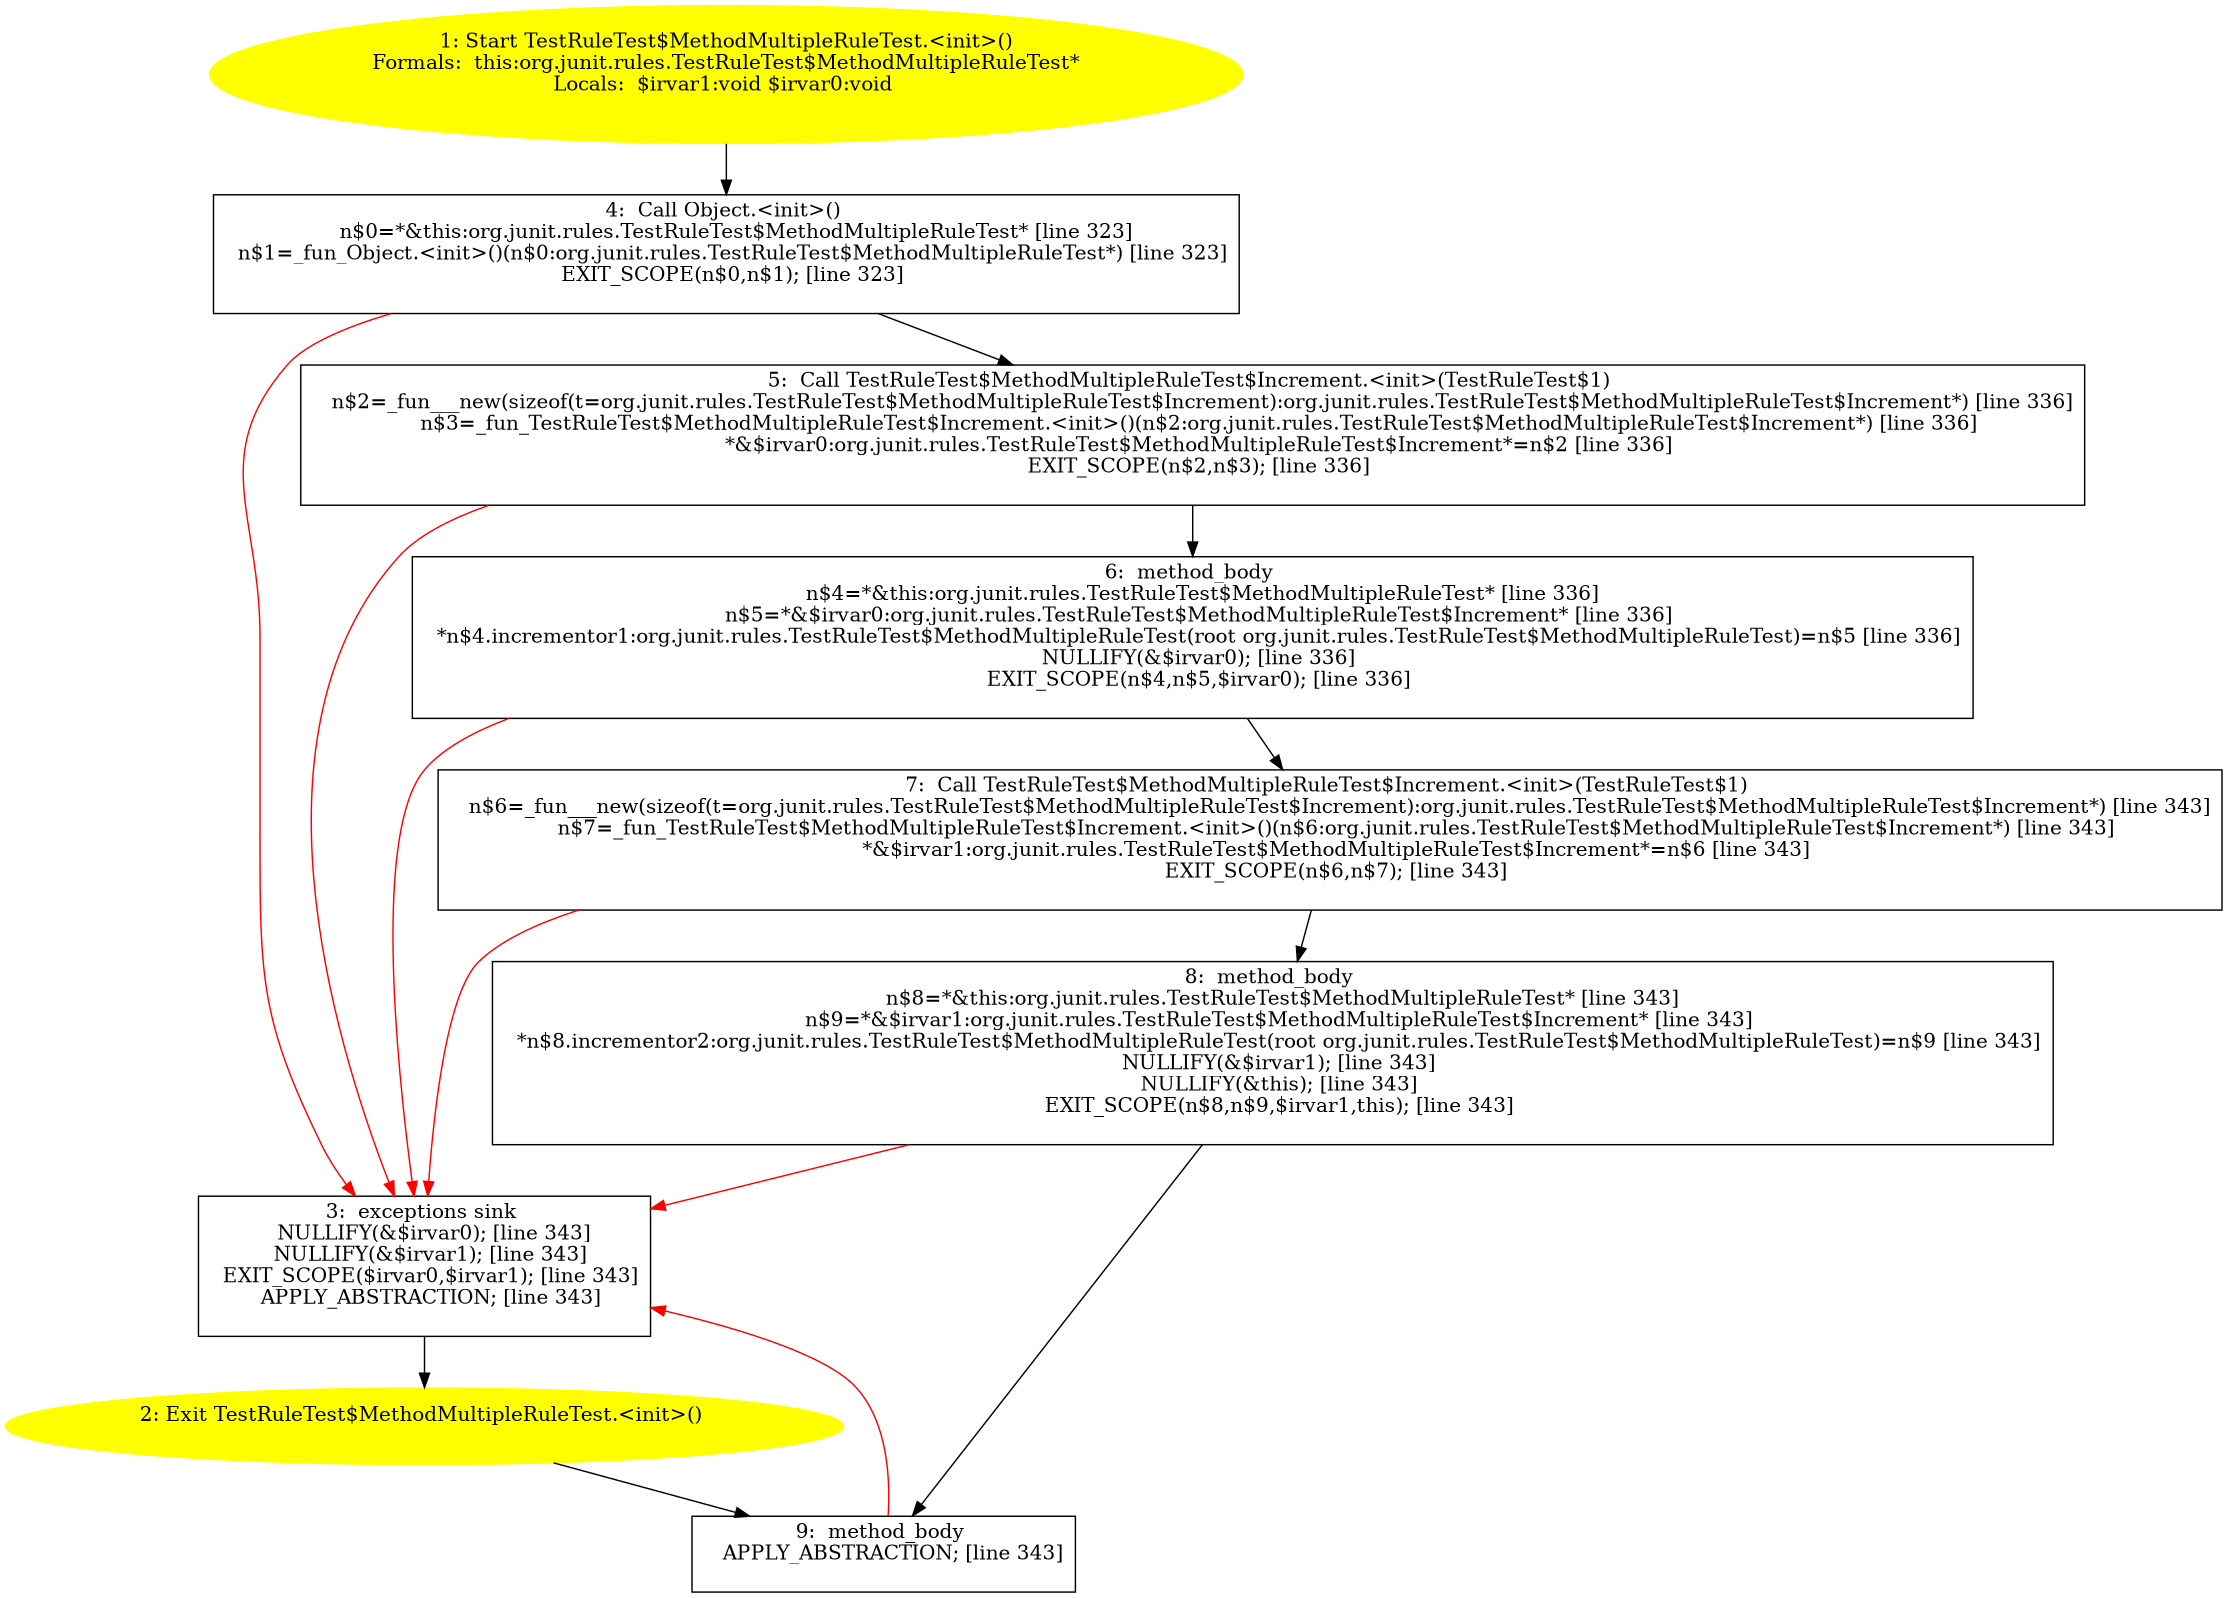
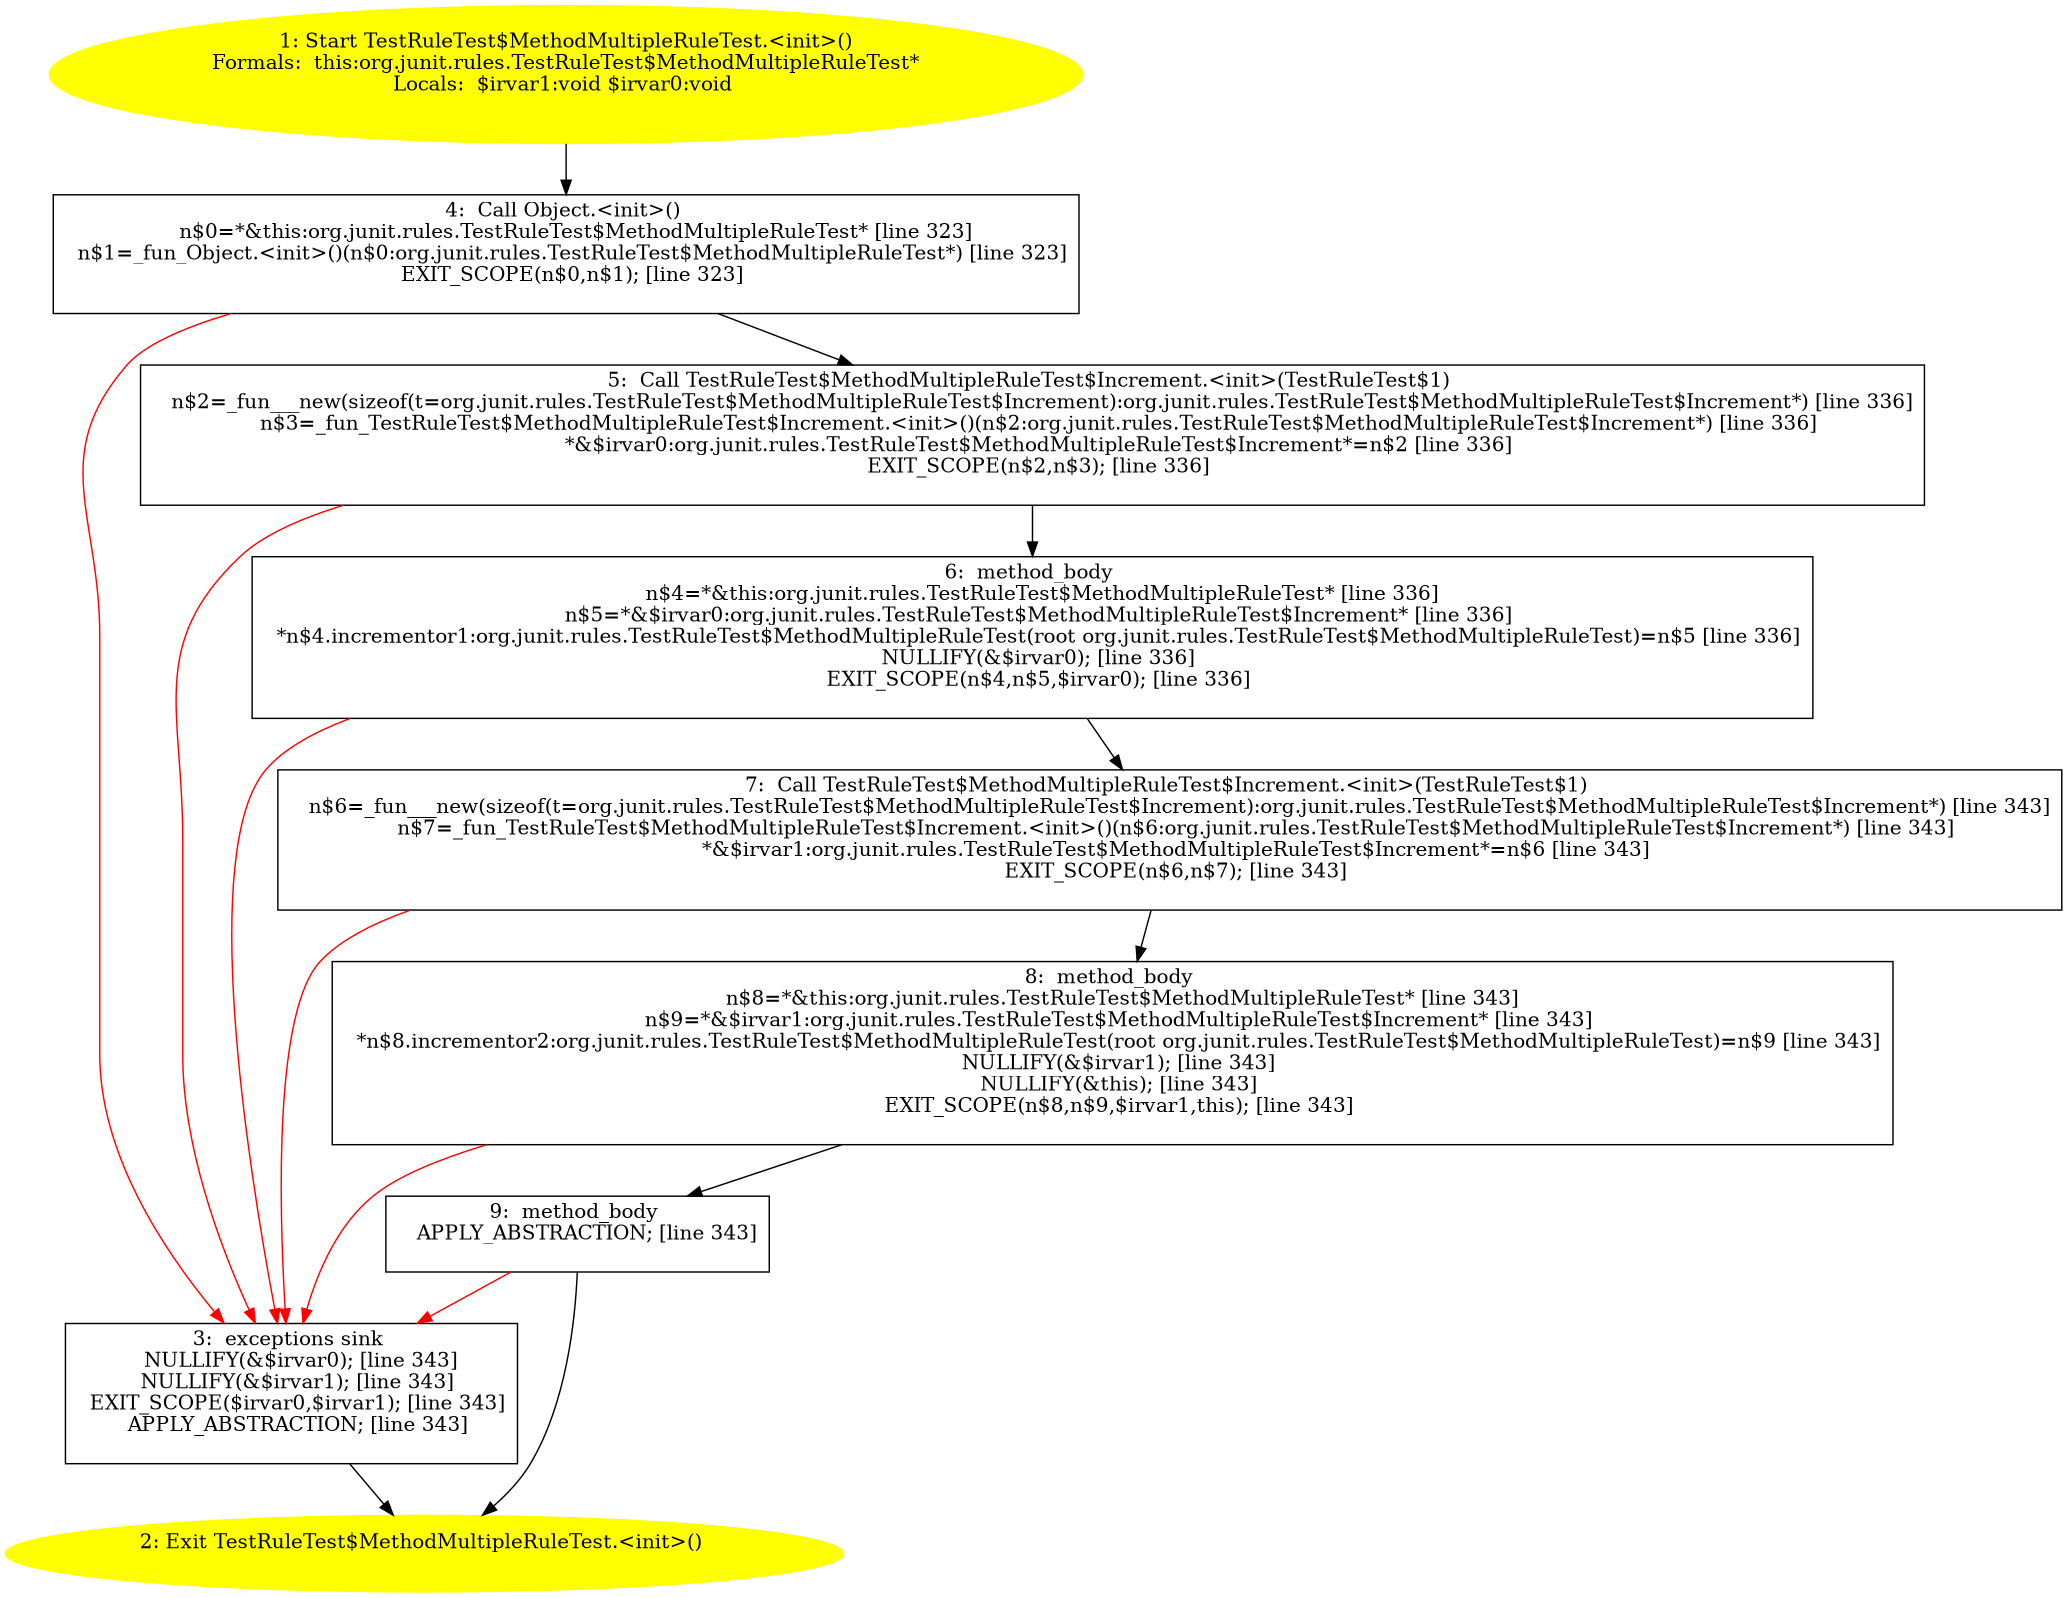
(645, 1488) -> (558, 1398)
